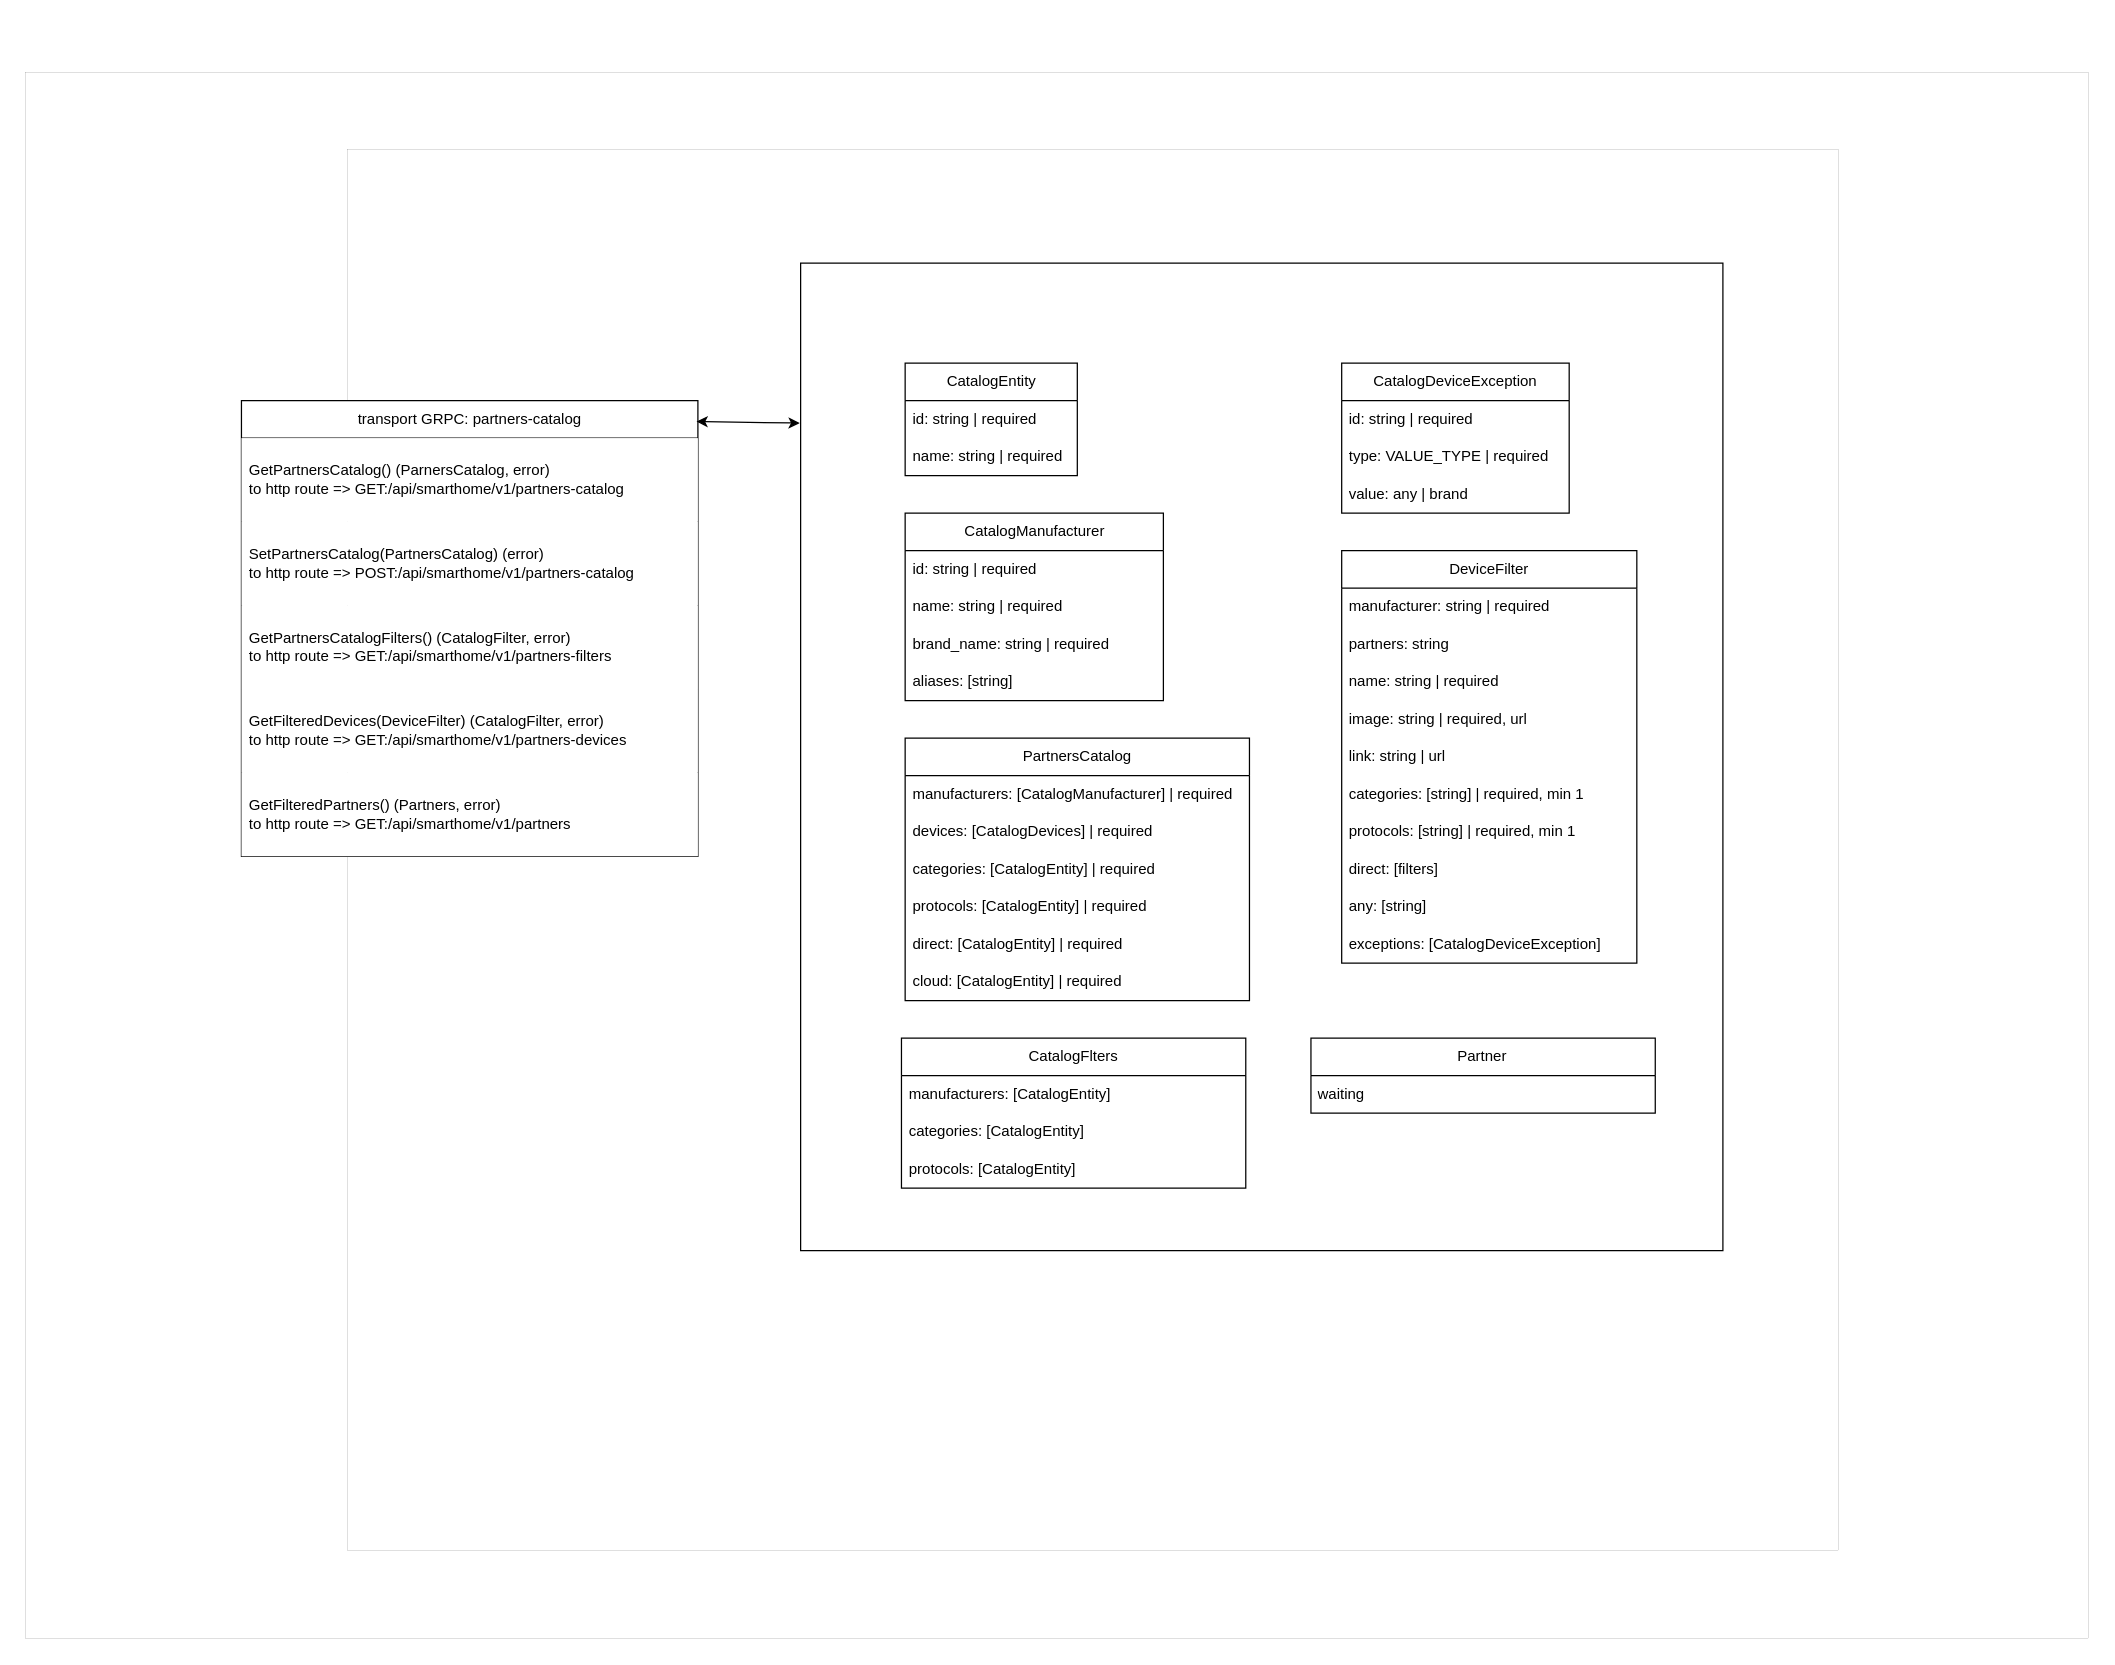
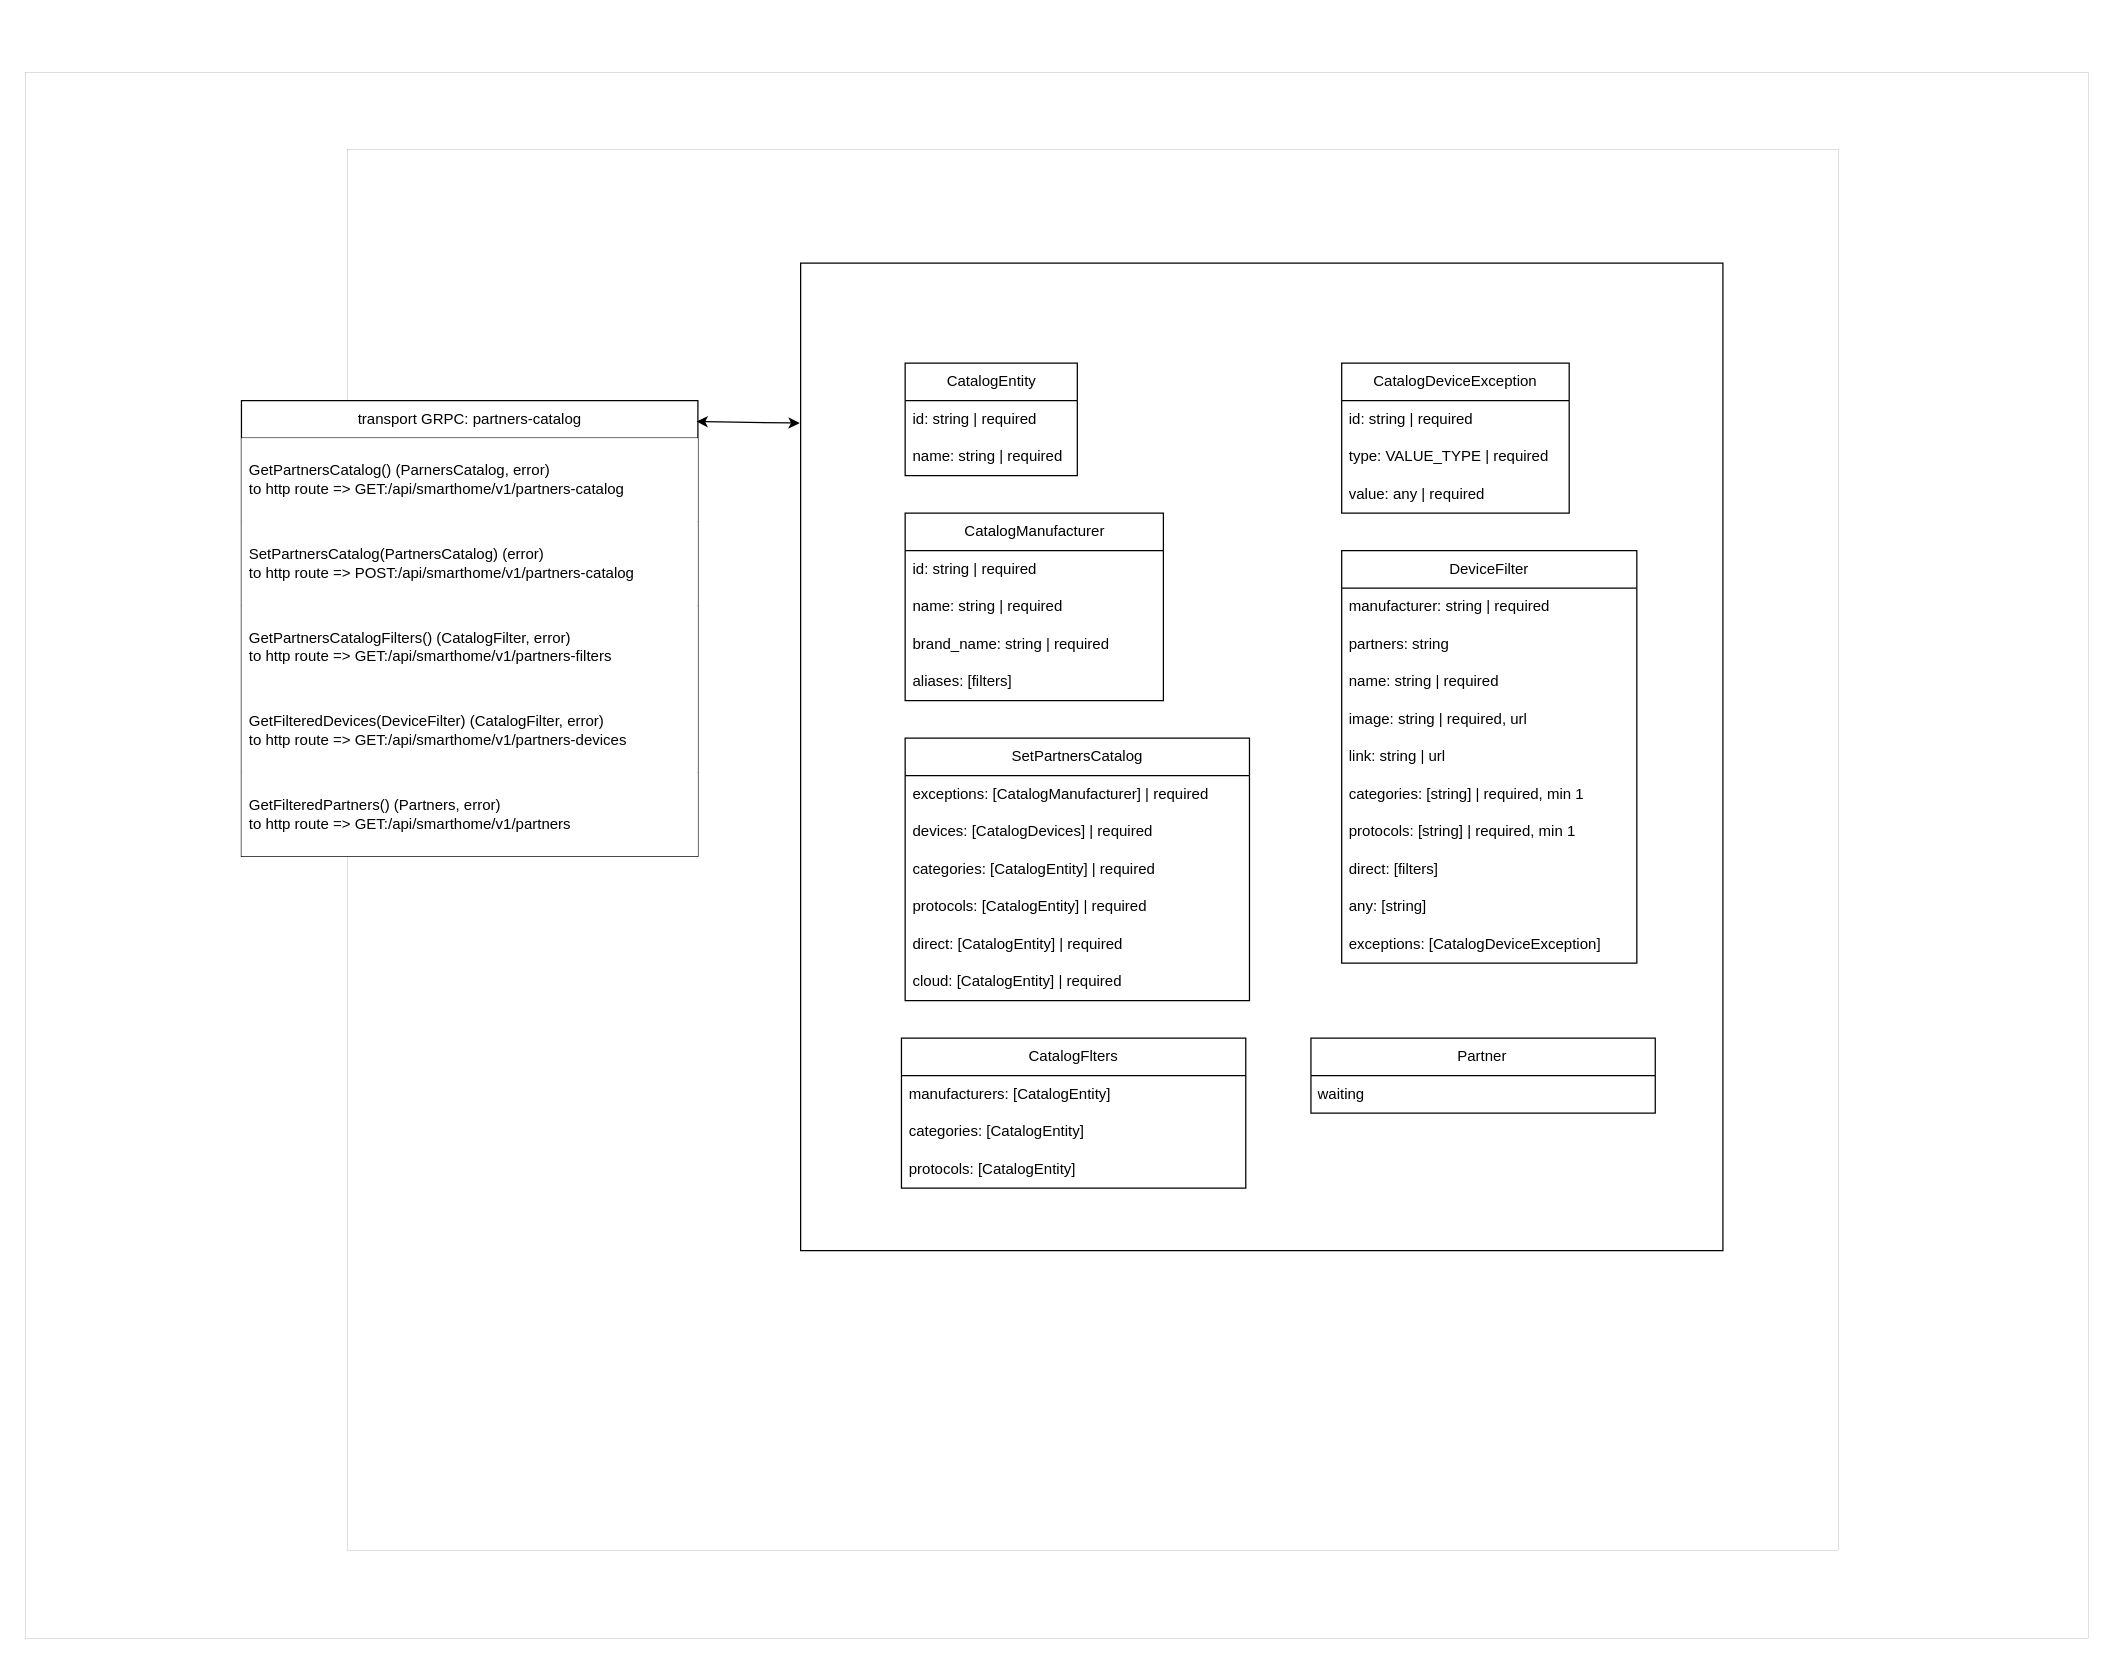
(1413, 494) -> (1424, 494)
(975, 682) -> (977, 682)
(1078, 757) -> (1078, 757)
(1079, 794) -> (1079, 794)
